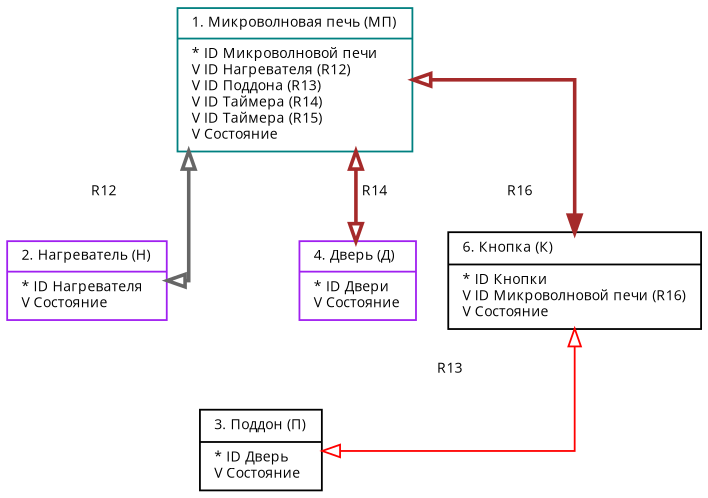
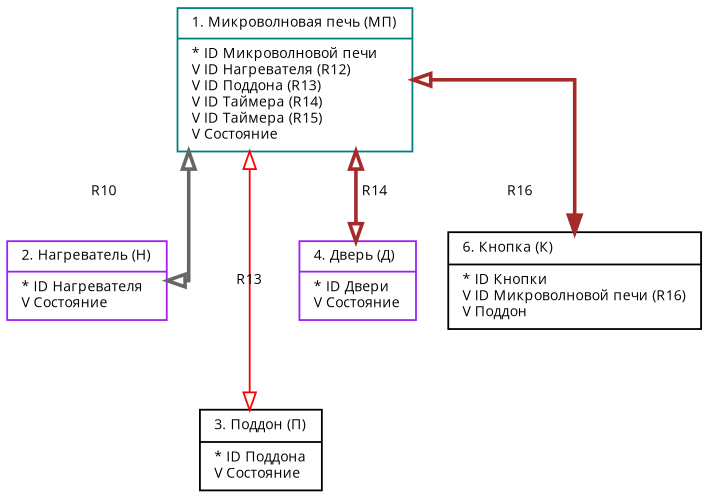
(104, 192) -> (104, 192)
(507, 312) -> (496, 312)
(510, 451) -> (250, 281)
(252, 457) -> (261, 457)
